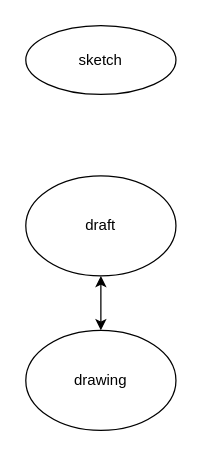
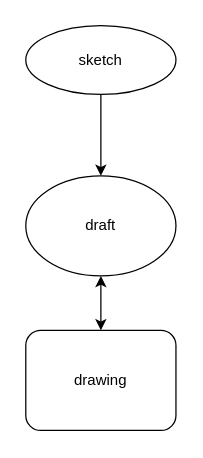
none -> (101, 131)
(101, 380) -> (101, 380)
